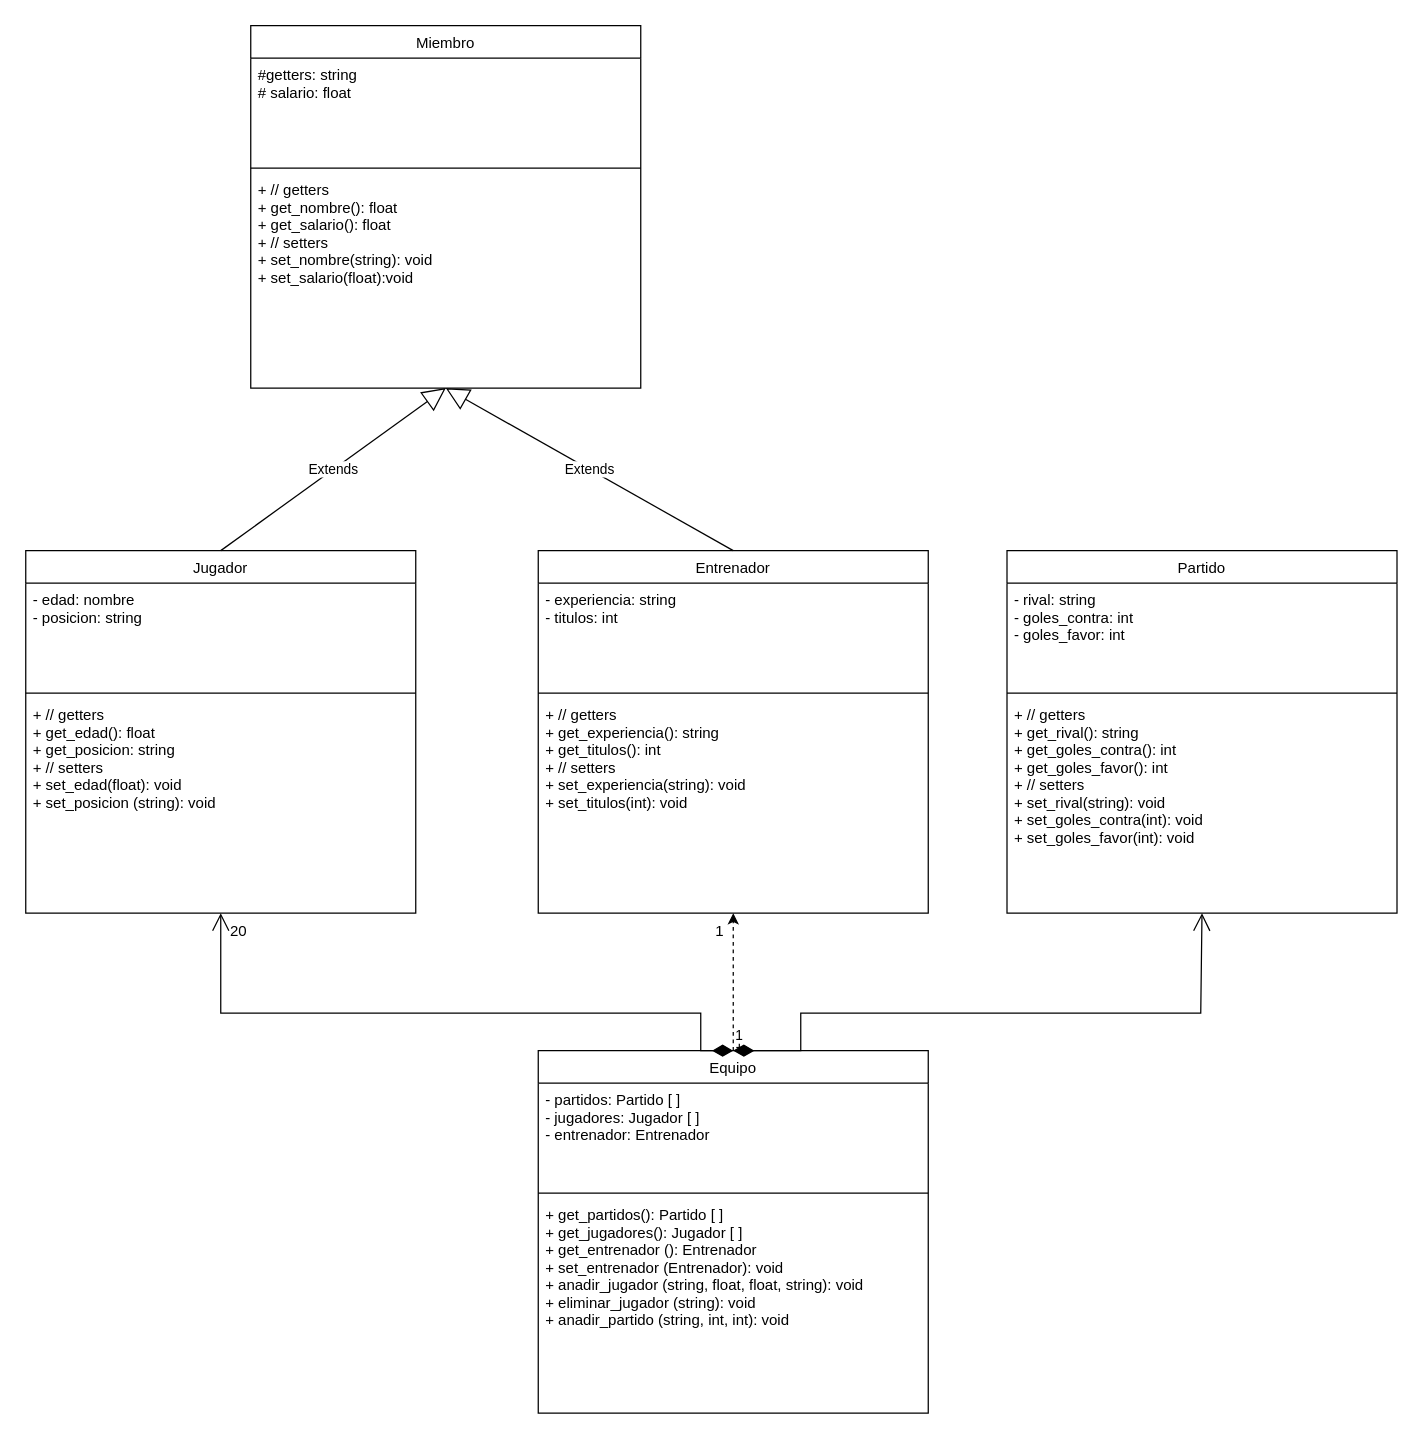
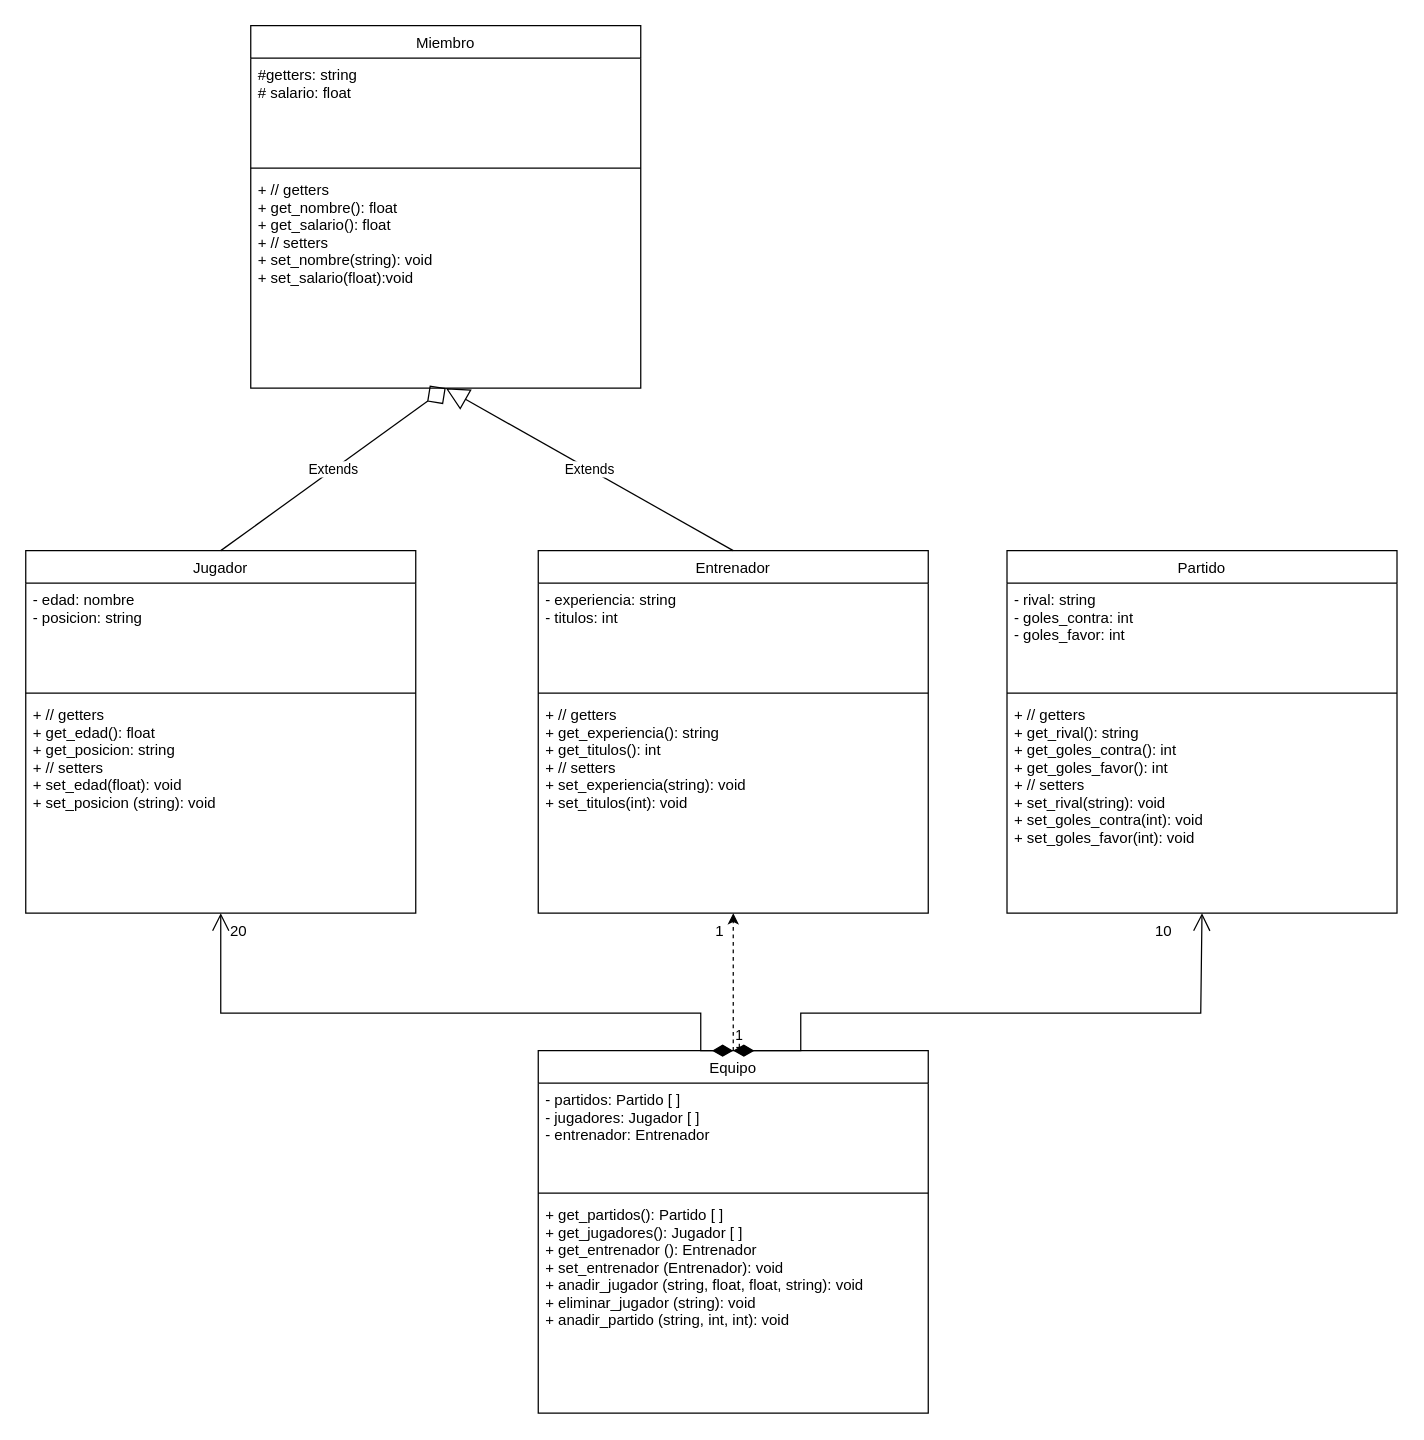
(426, 403) -> (426, 402)
none -> (1163, 932)
